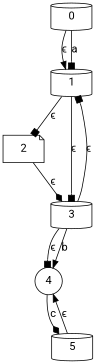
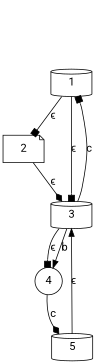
(71, 17) -> none
(89, 149) -> (89, 149)
(62, 318) -> (72, 285)
